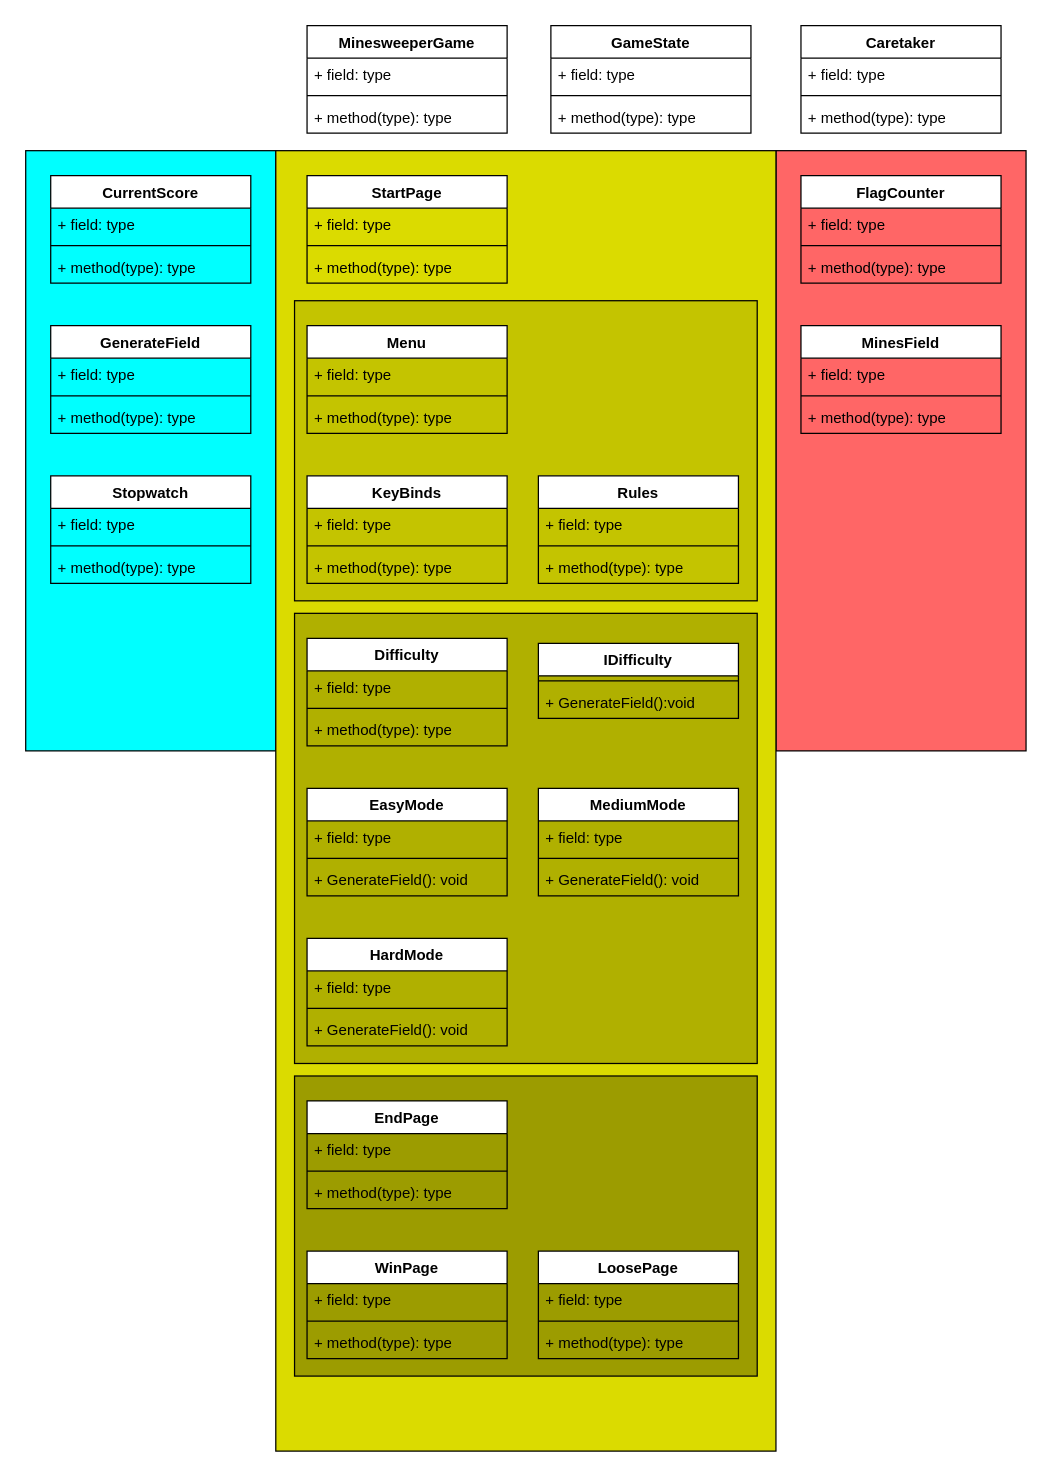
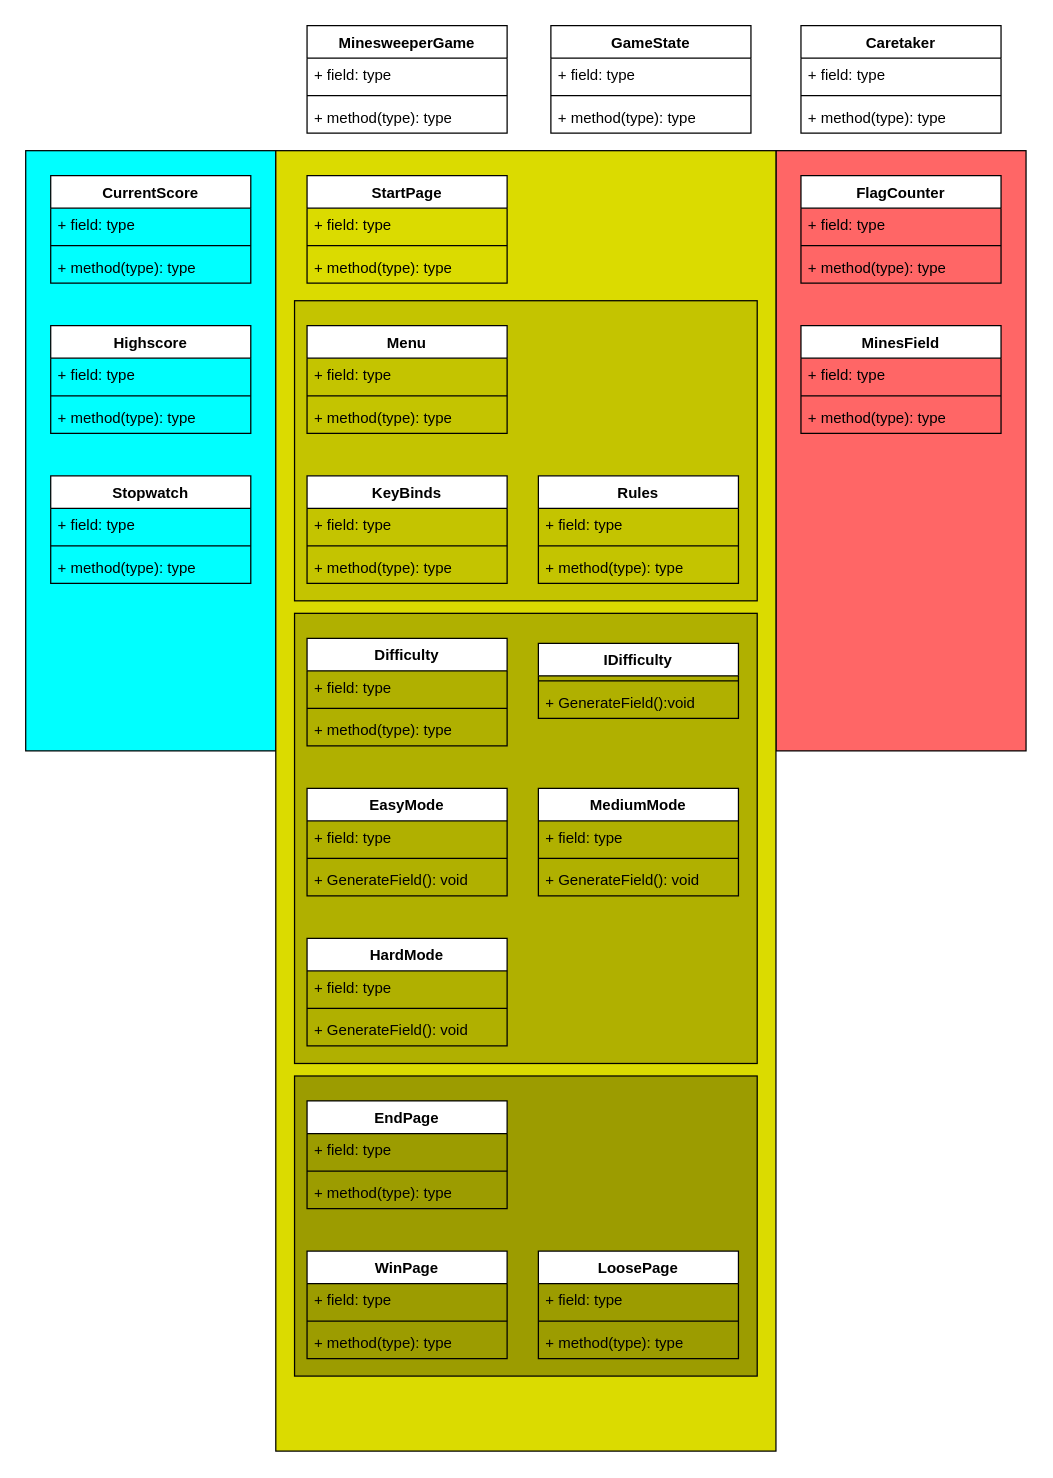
(151, 343) -> (151, 343)
